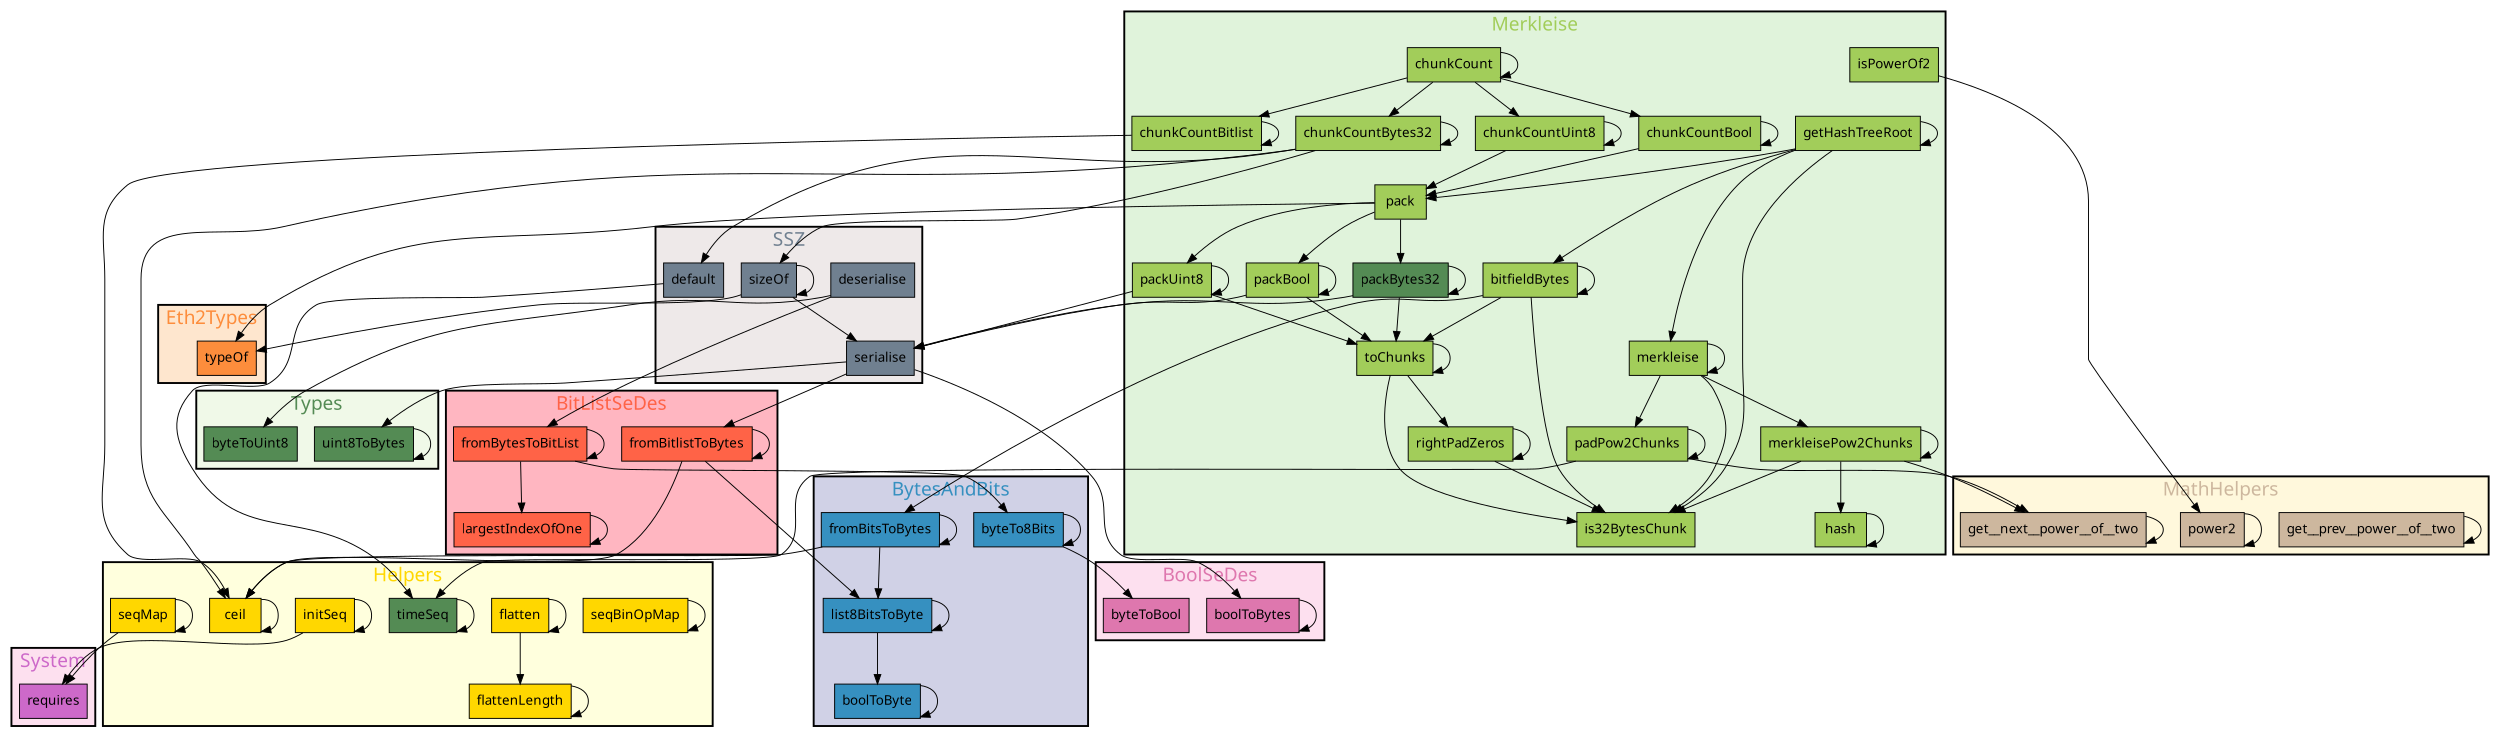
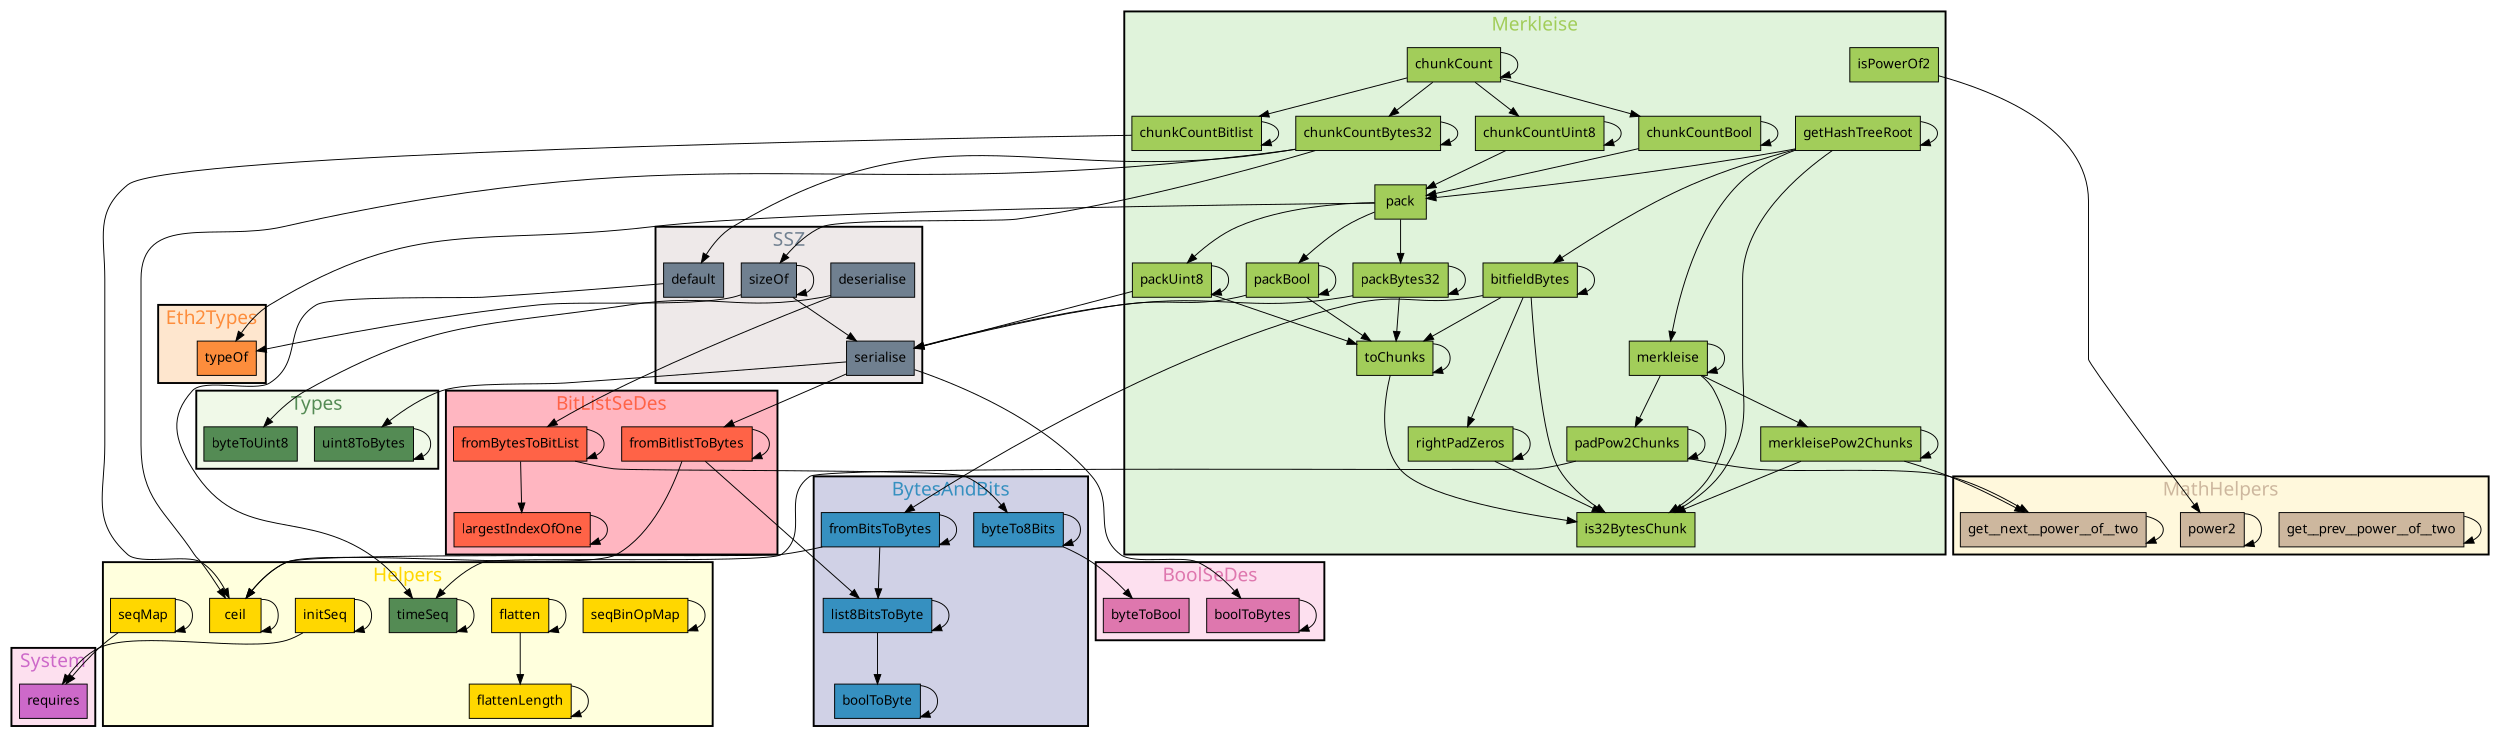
(1401, 280) -> (1401, 280)
(1425, 397) -> (1497, 358)
(1841, 530) -> none
